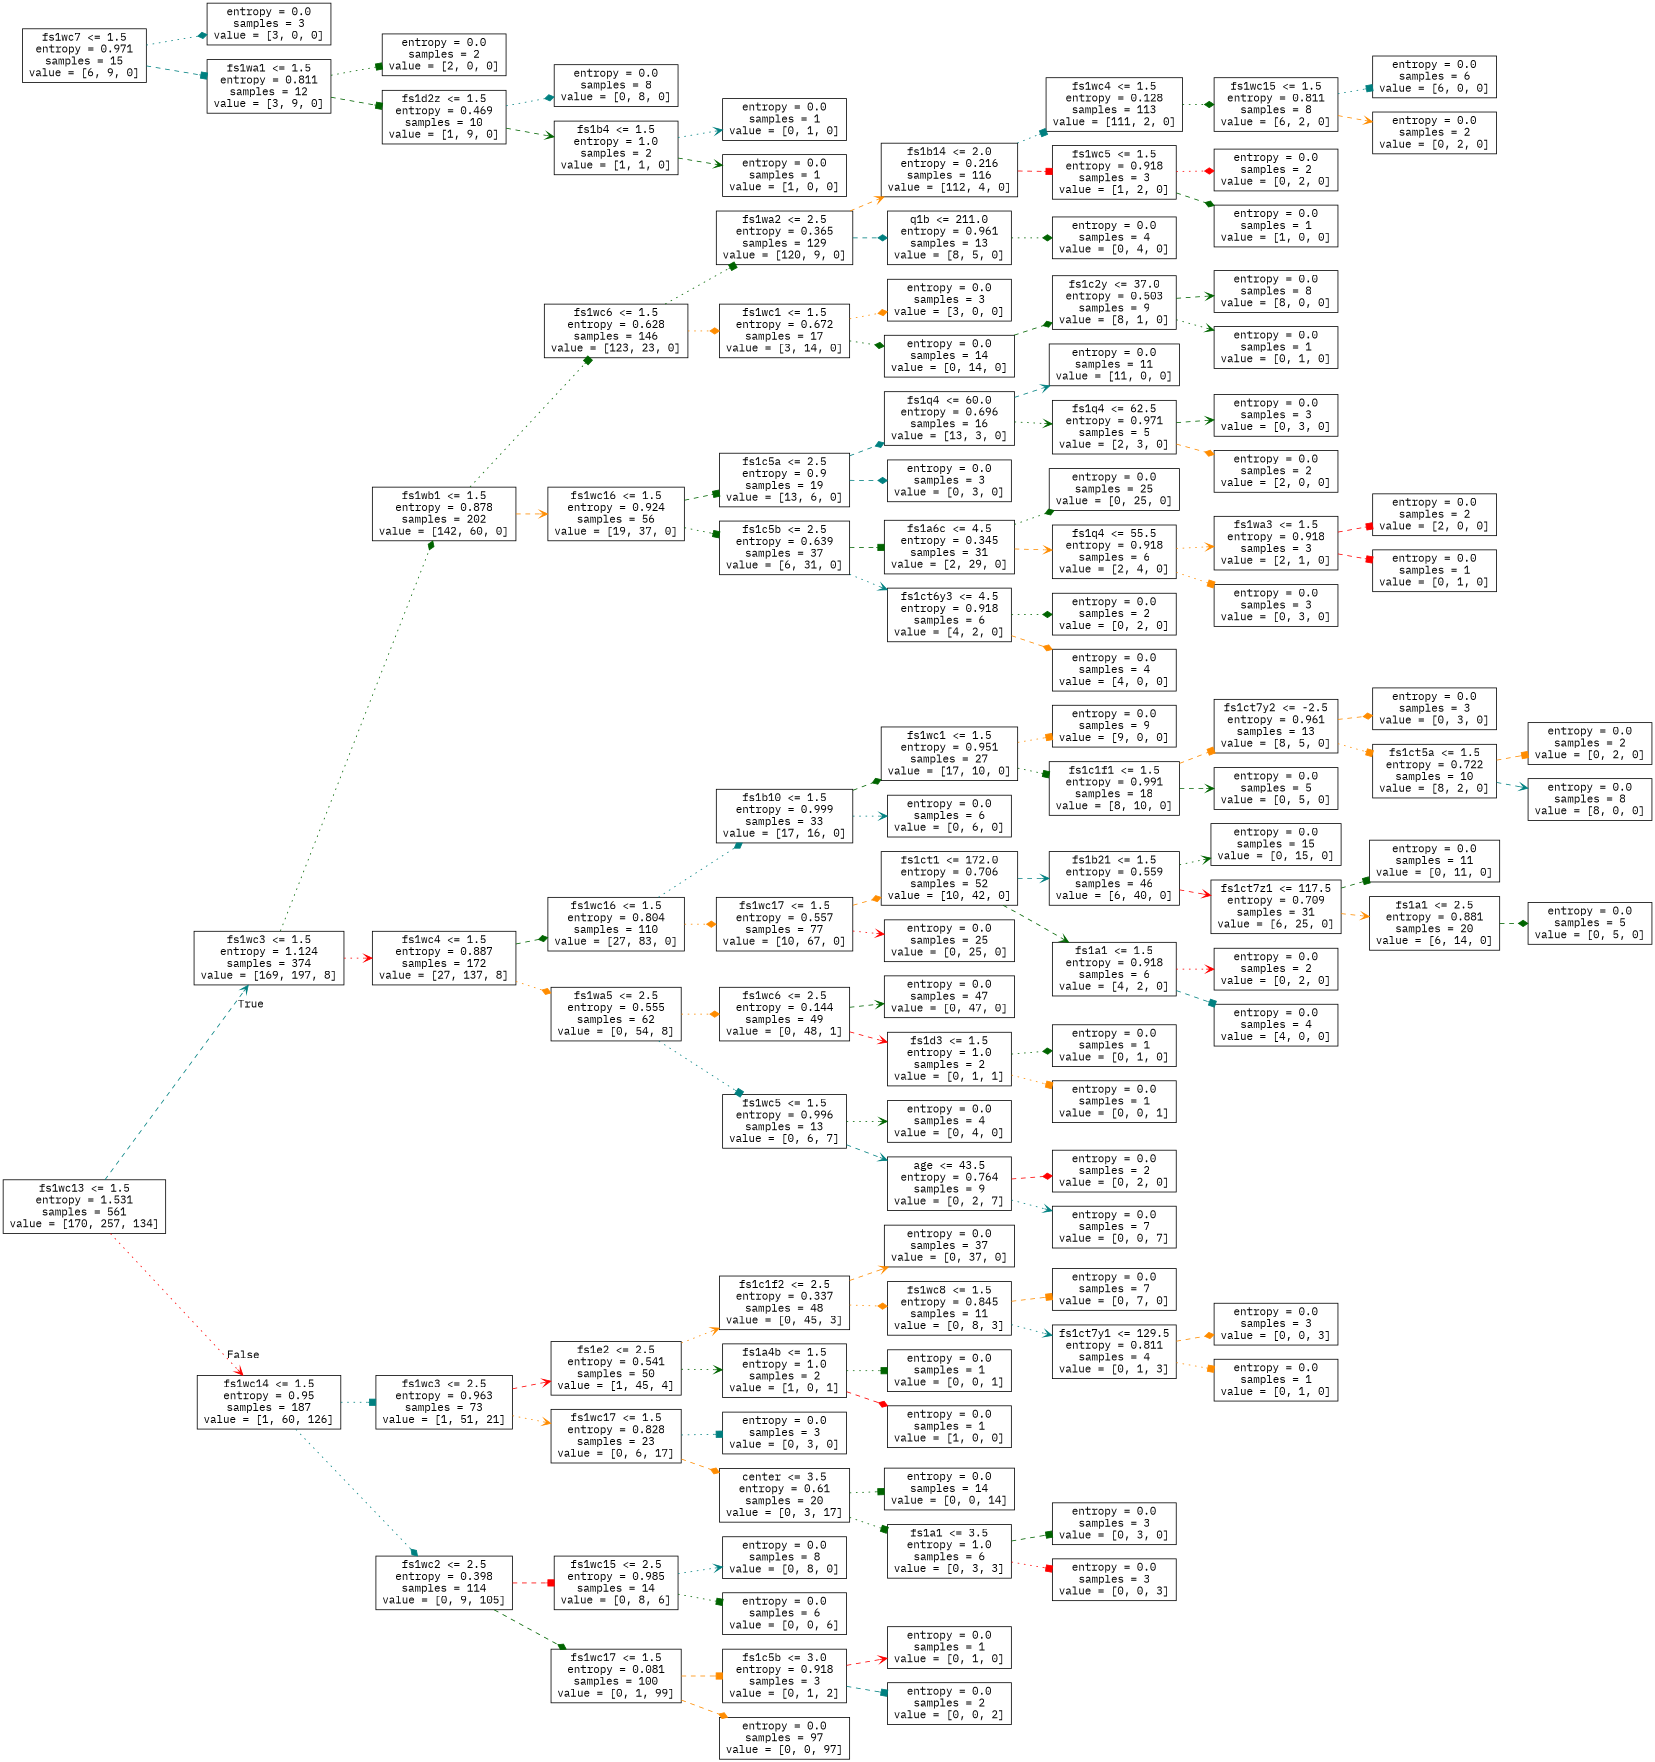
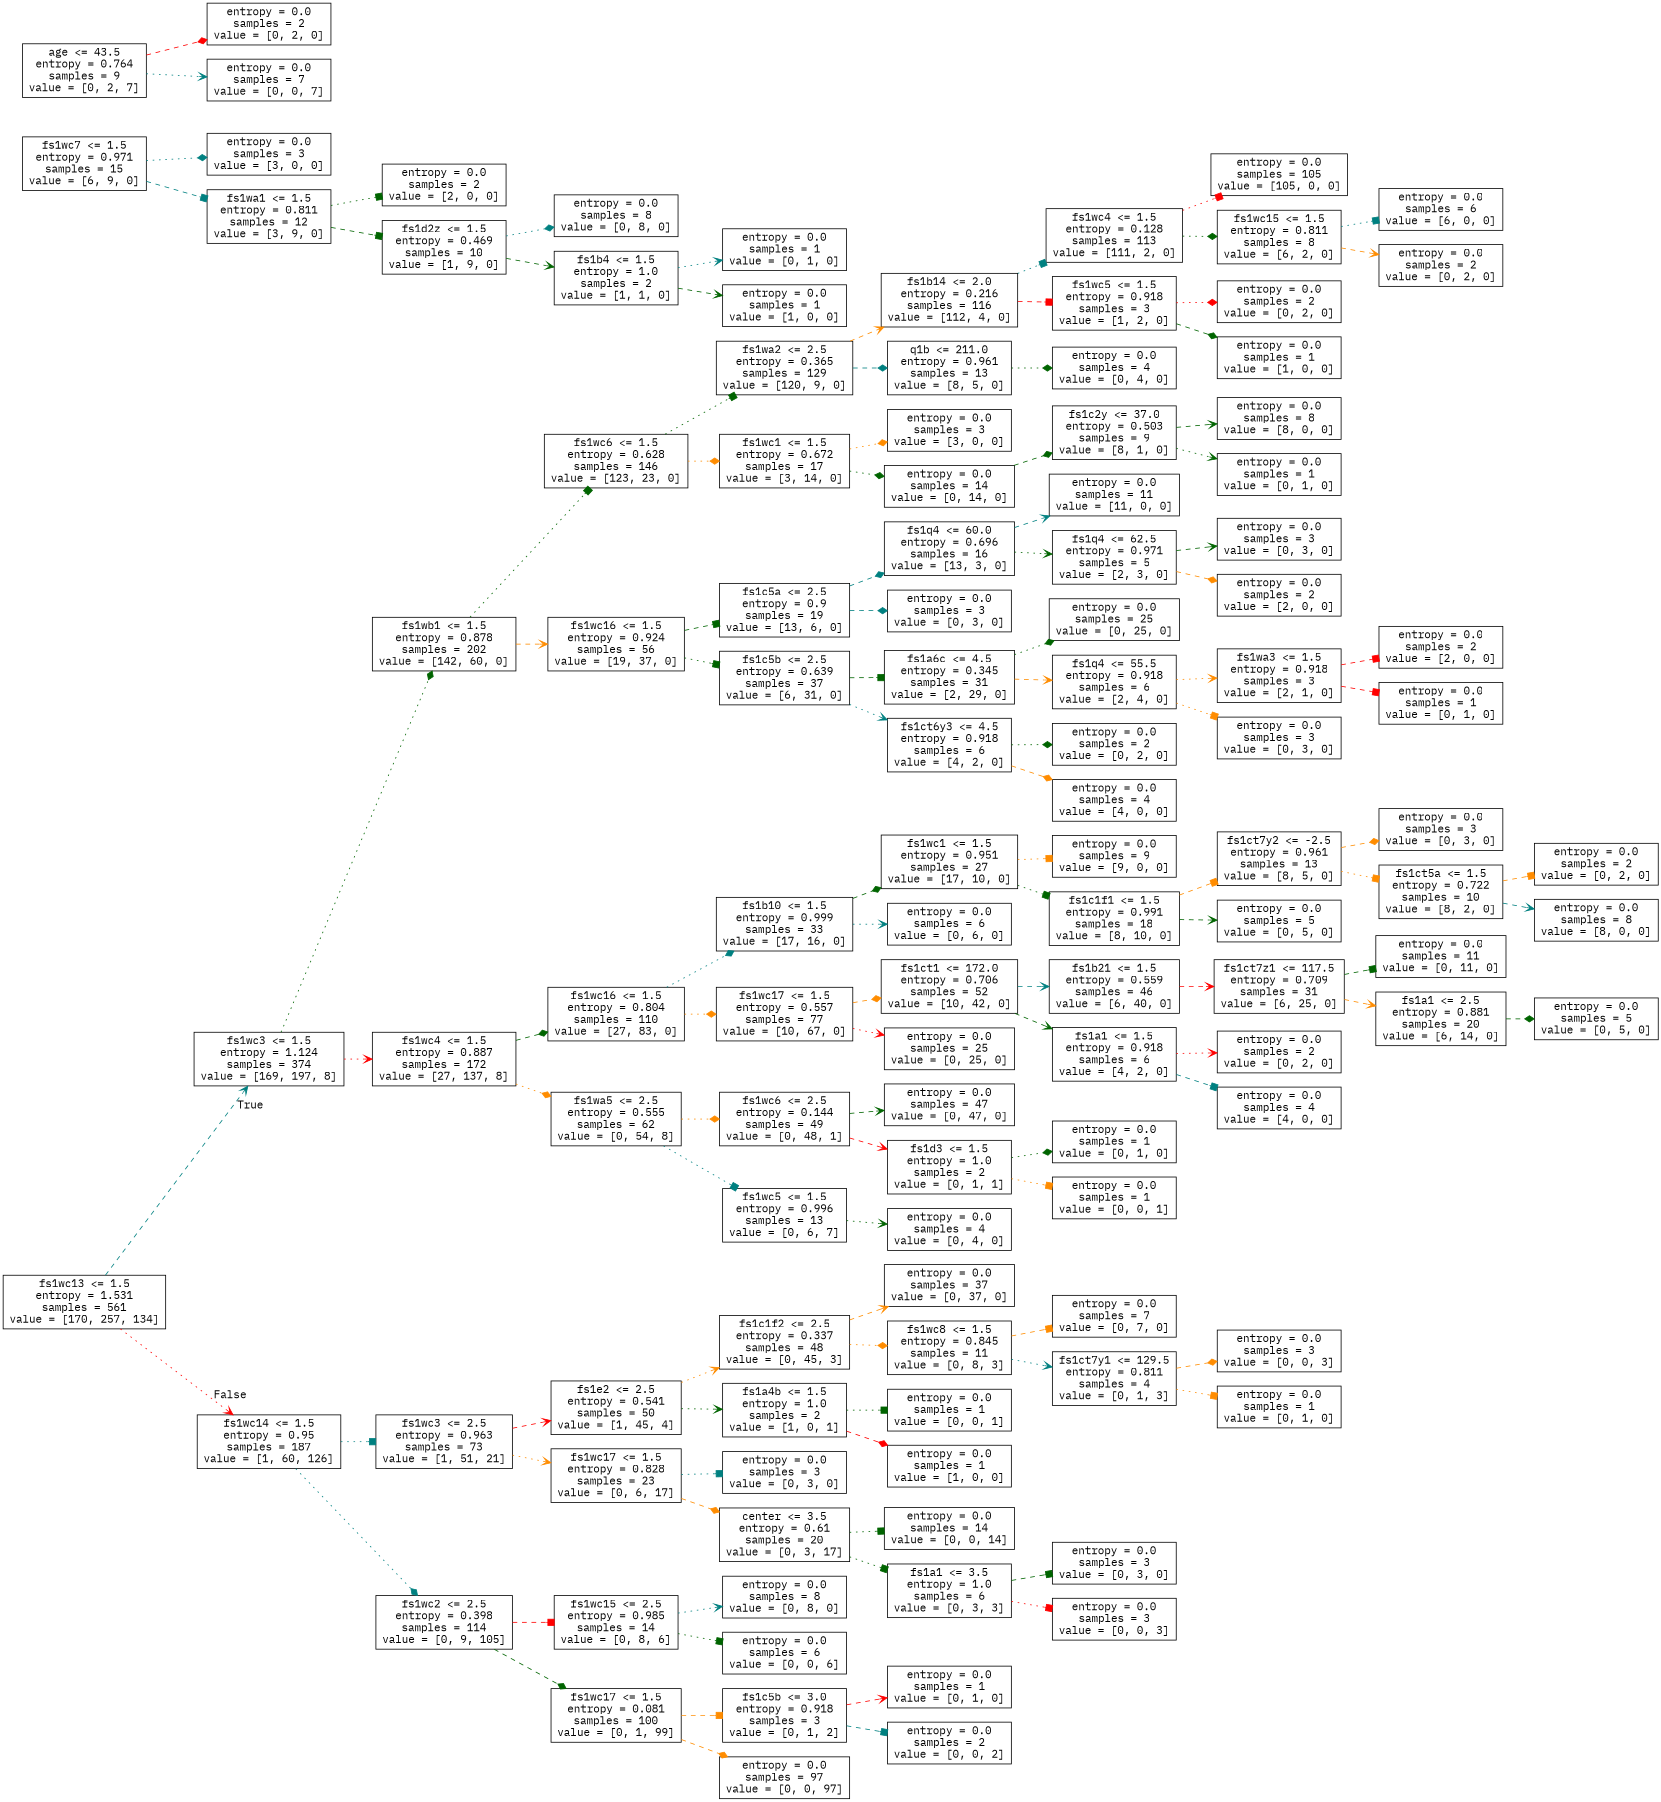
none -> (1279, 175)
(1276, 845) -> none
(863, 1151) -> none
